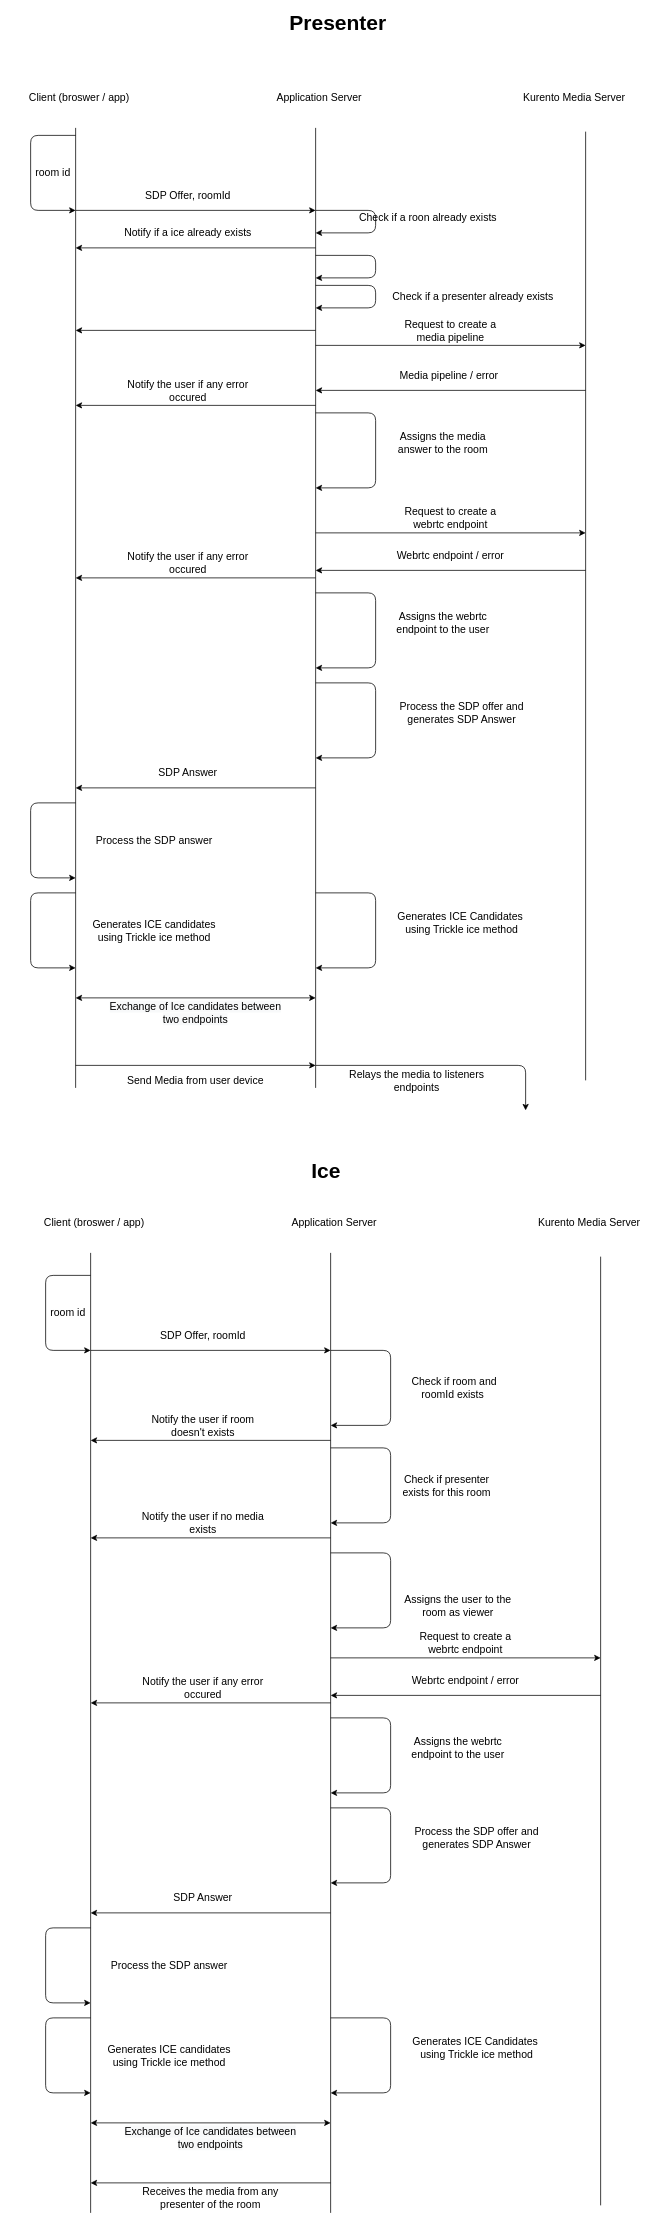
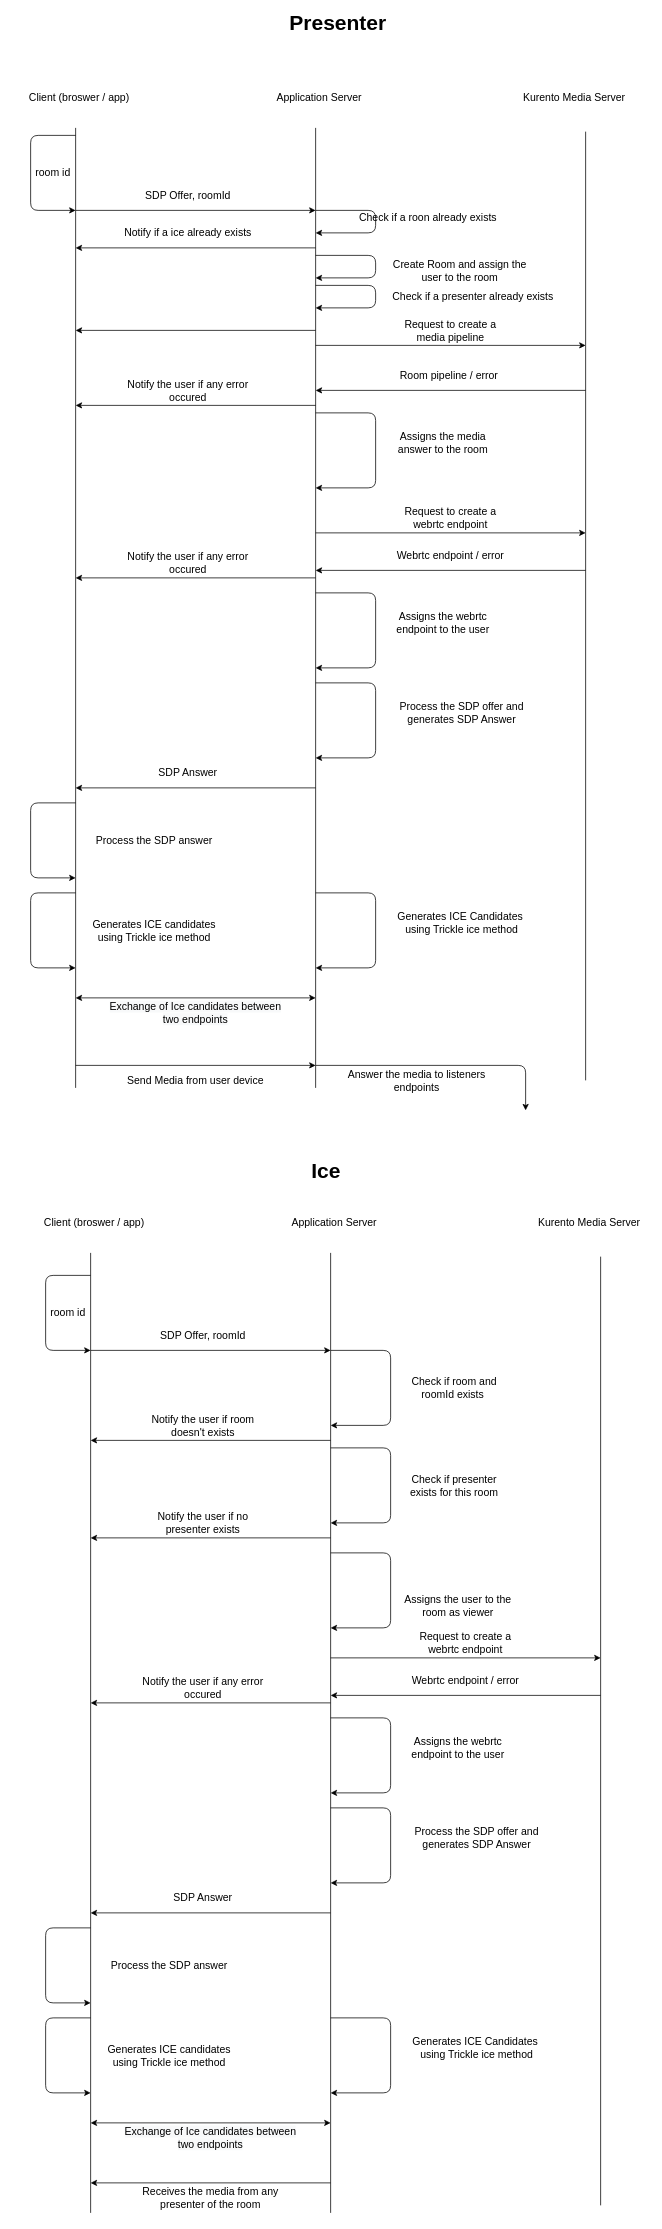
none -> (460, 270)
(450, 375) -> (450, 375)
(417, 1080) -> (417, 1080)
(447, 1485) -> (454, 1485)
(203, 1523) -> (203, 1523)
